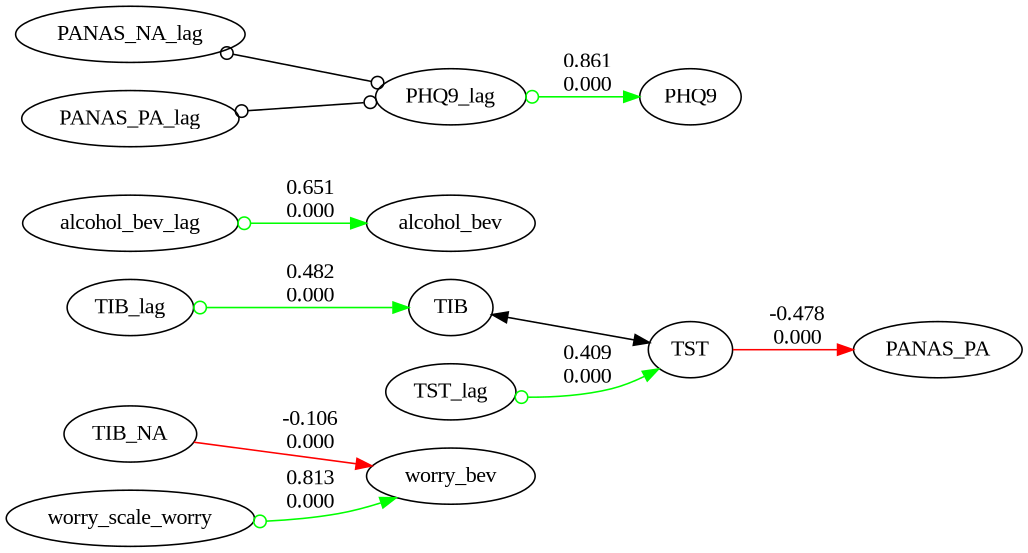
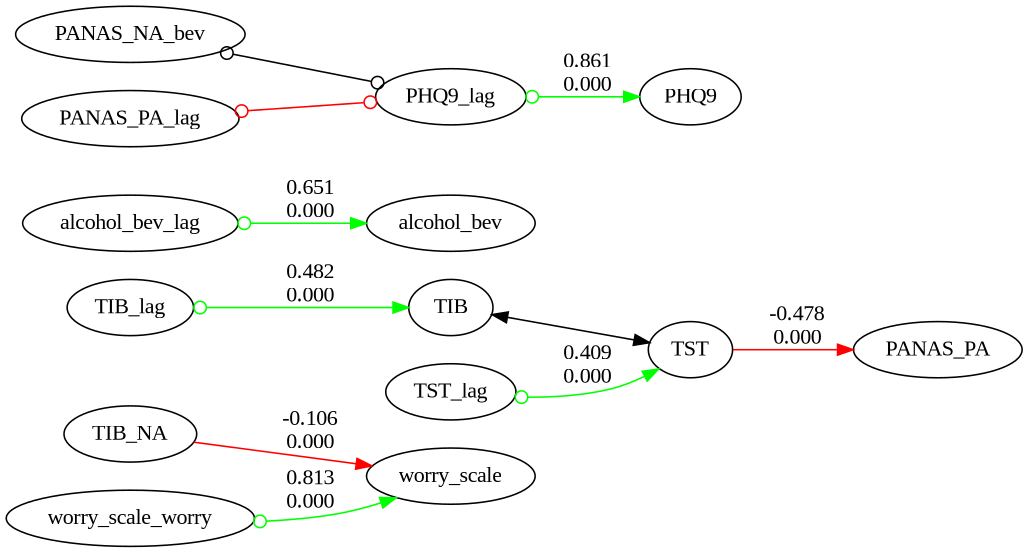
(130, 34) -> (130, 34)
(306, 107) -> (306, 107)
(451, 476) -> (451, 476)
